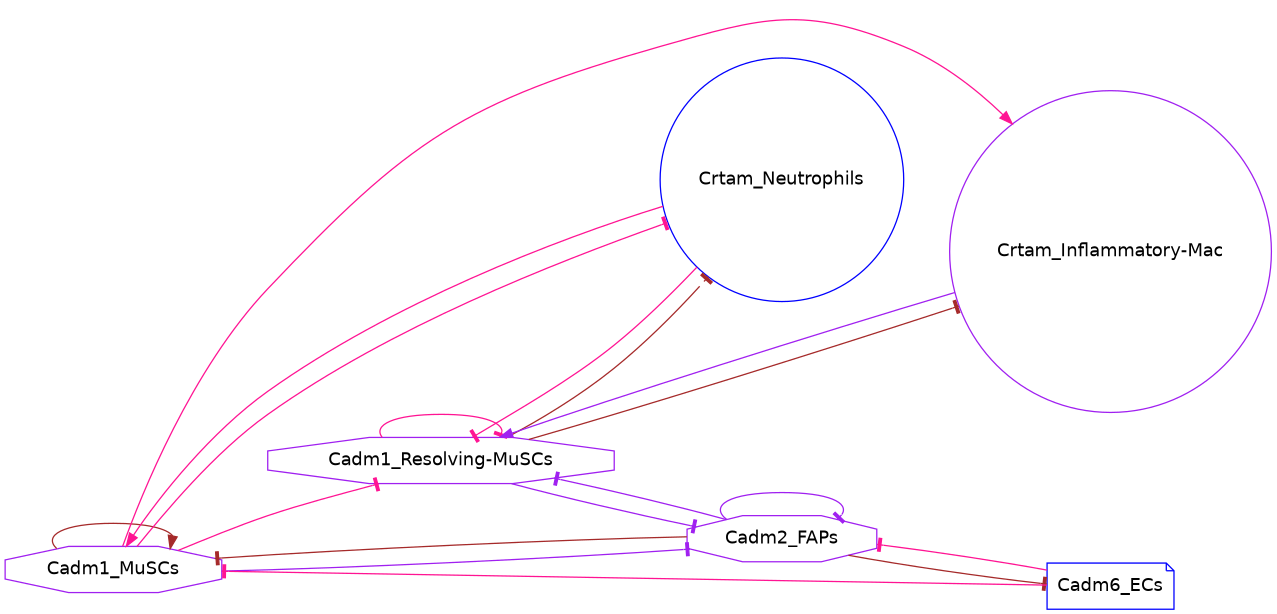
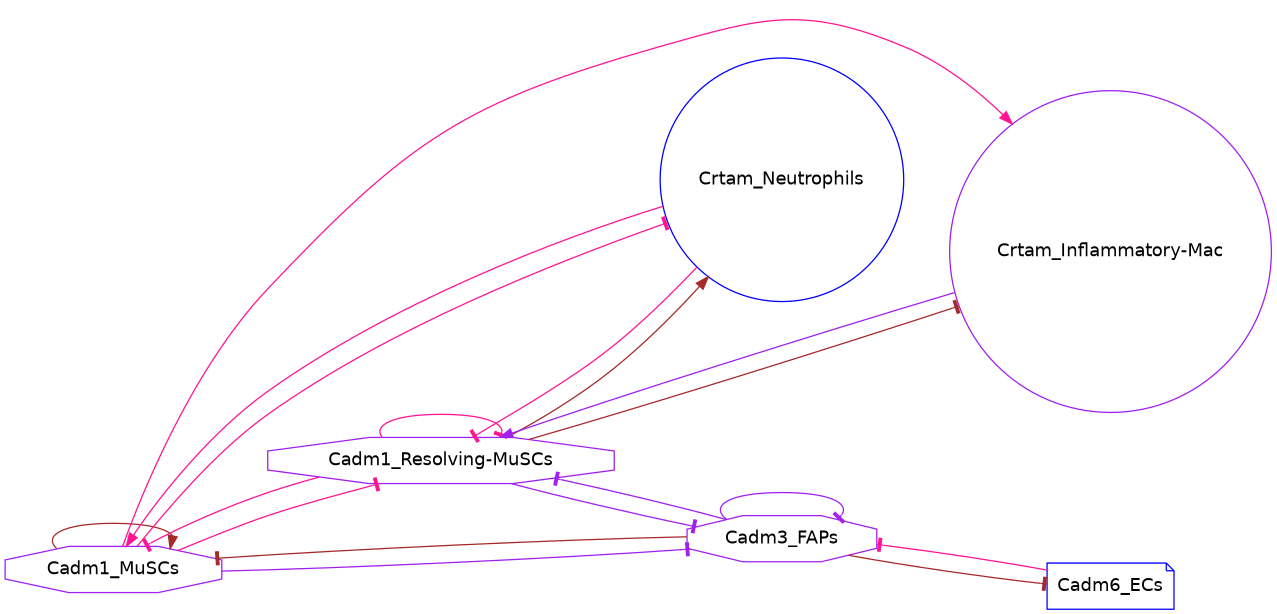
(610, 371) -> (610, 371)
(782, 539) -> (782, 539)
(638, 578) -> (233, 505)
